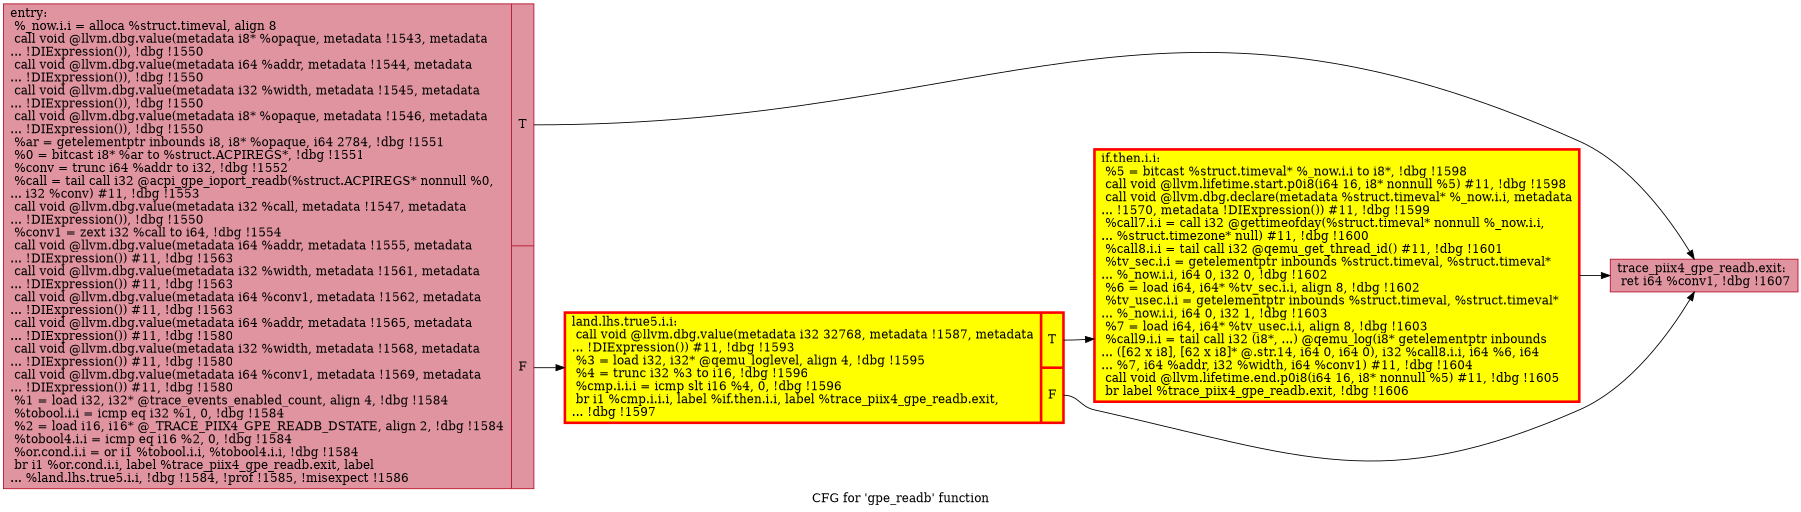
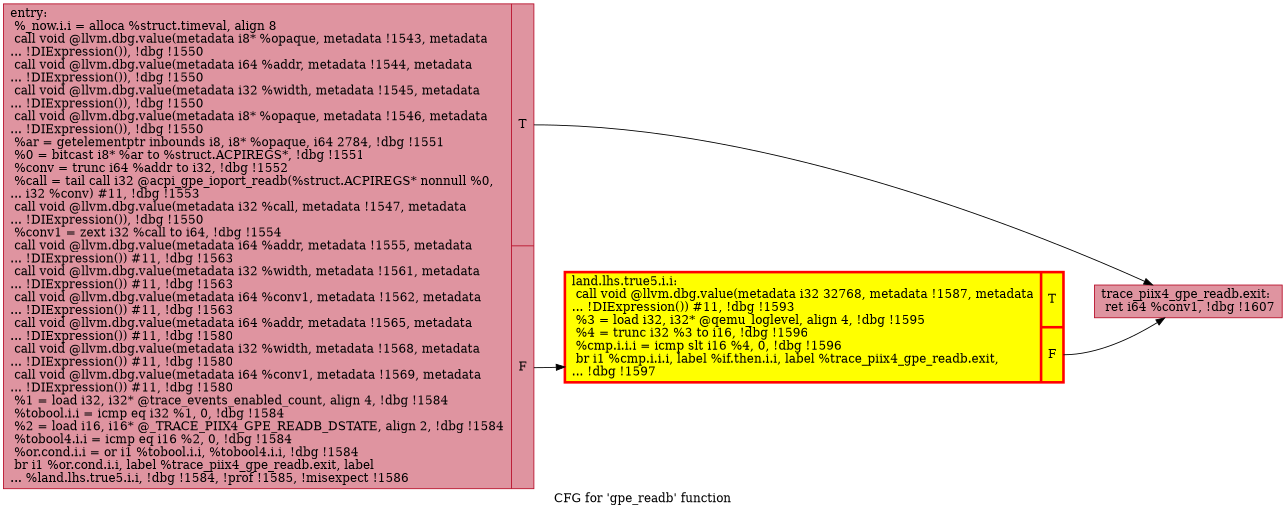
(1337, 276) -> none
